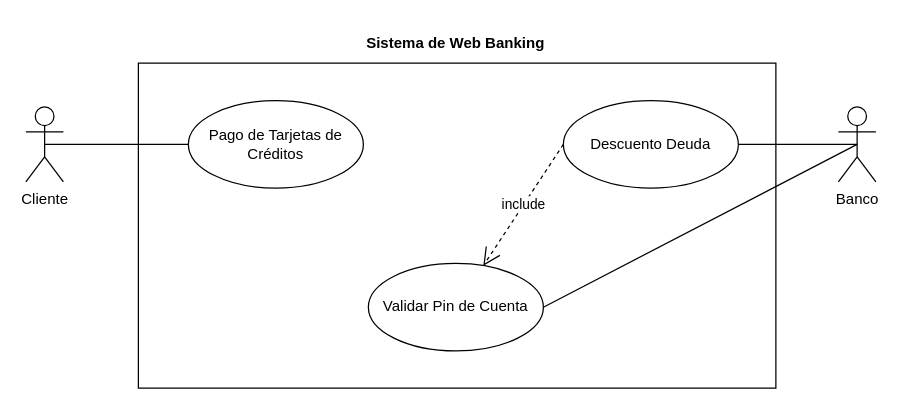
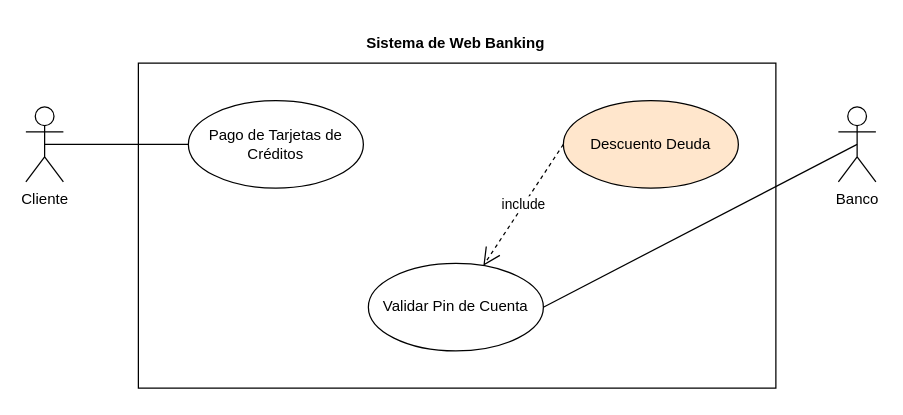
(651, 144) -> (651, 144)
(794, 144) -> none
